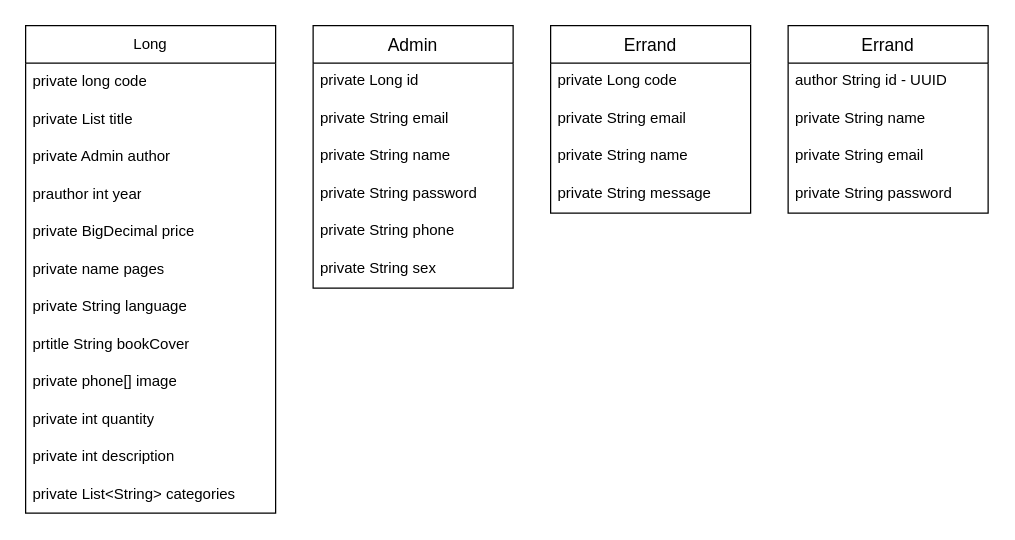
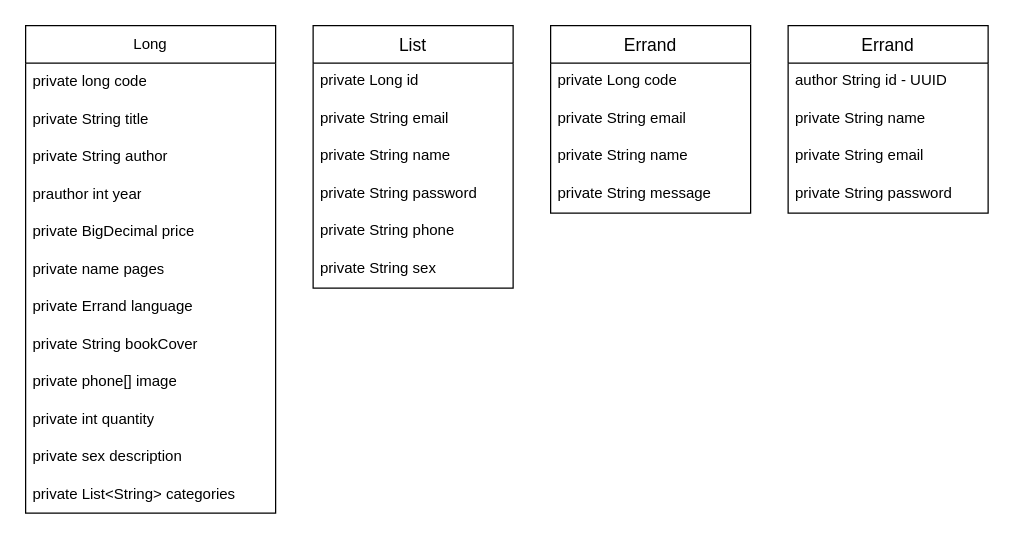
(413, 45) -> (413, 45)
(97, 119) -> (105, 119)
(109, 157) -> (114, 157)
(120, 307) -> (122, 307)
(124, 344) -> (126, 344)
(118, 457) -> (120, 457)
